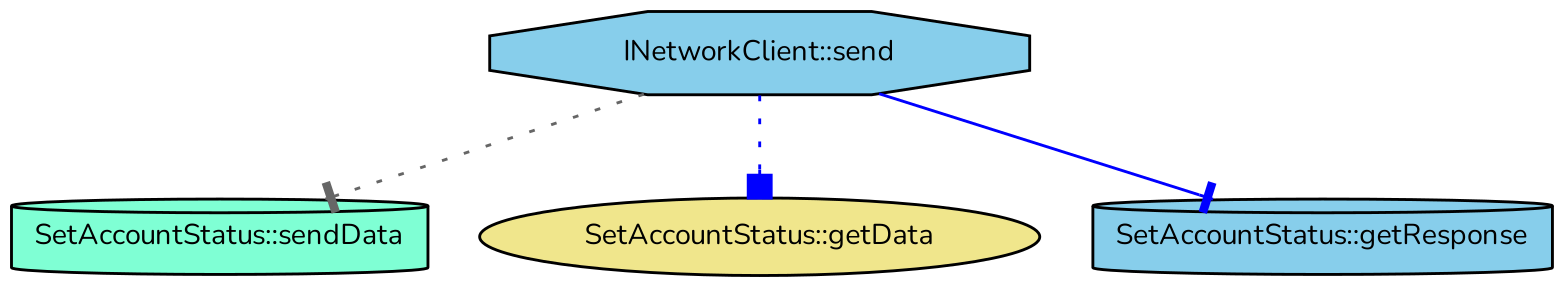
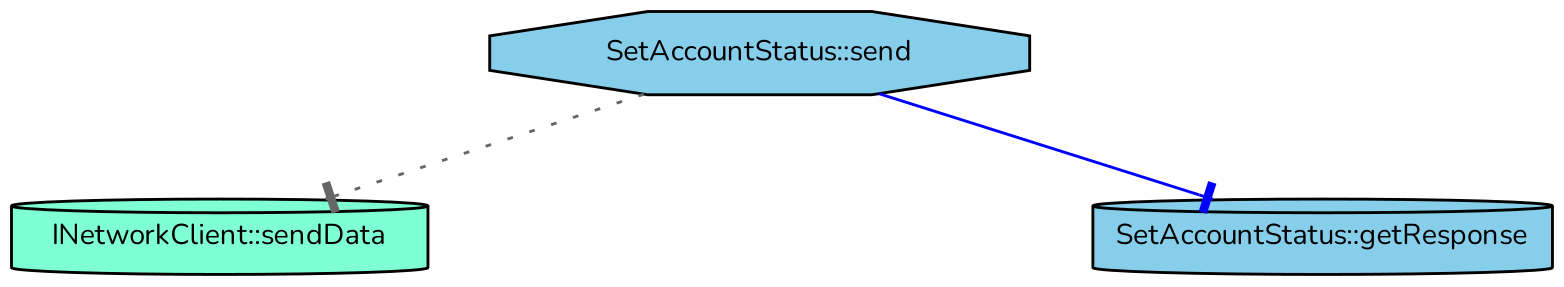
(760, 53) -> (760, 53)
(220, 237) -> (220, 237)
(760, 237) -> none
